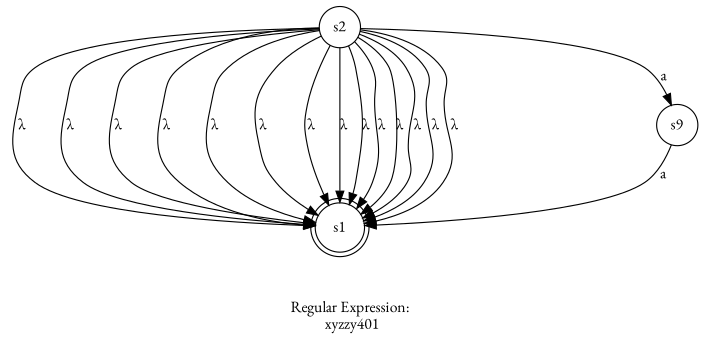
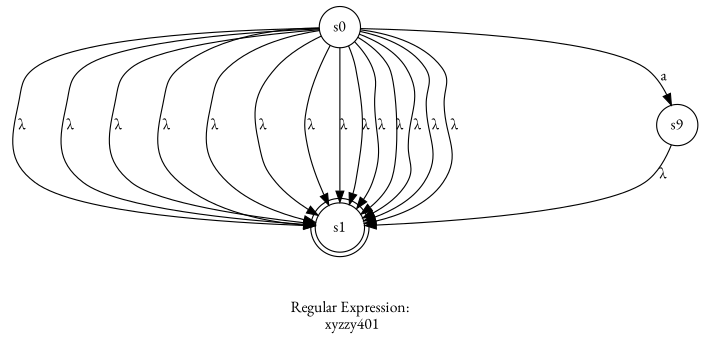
(340, 27) -> (340, 27)
(663, 174) -> (663, 174)
